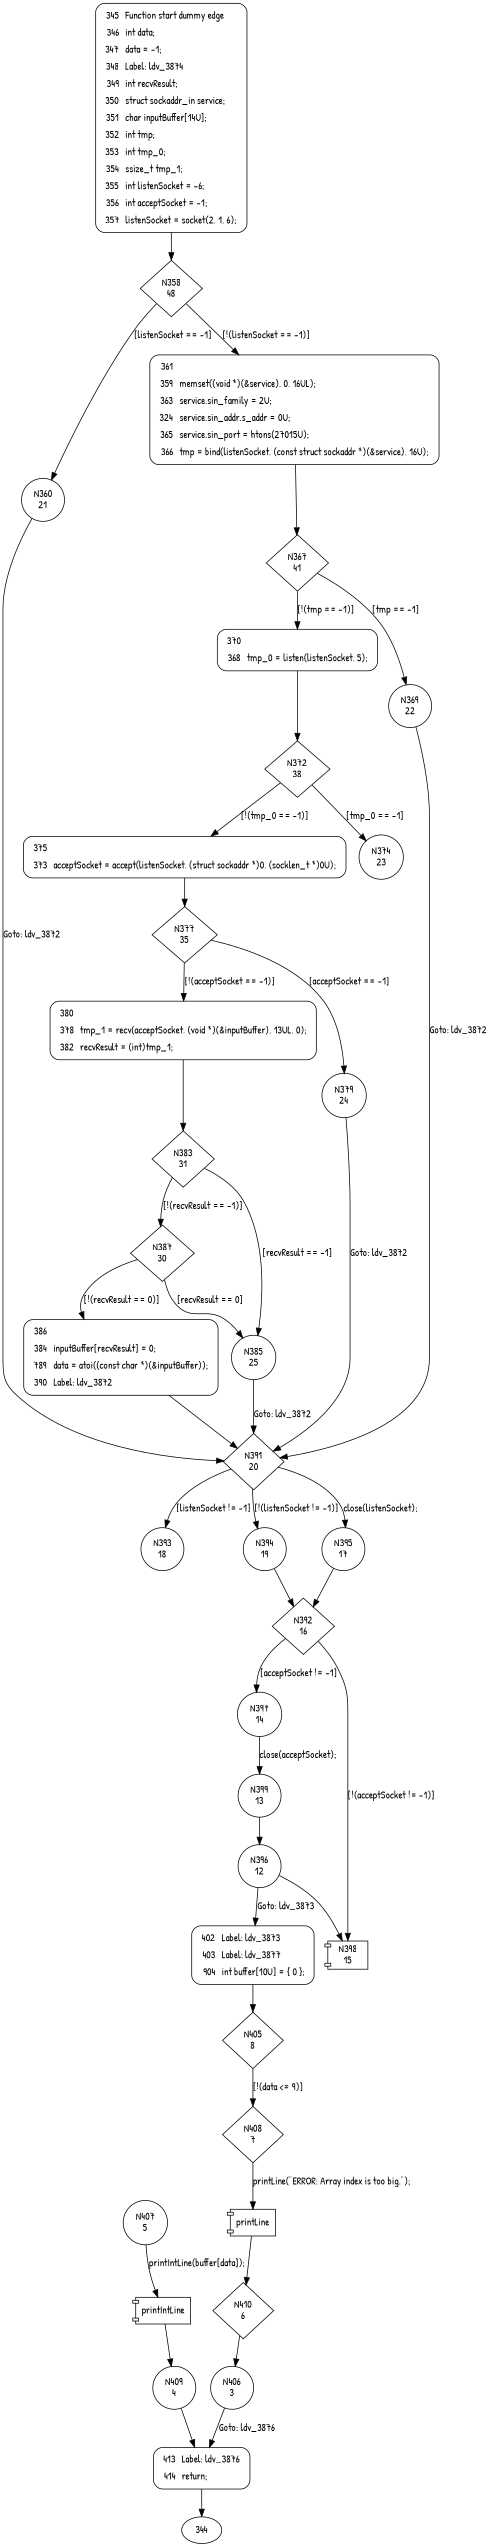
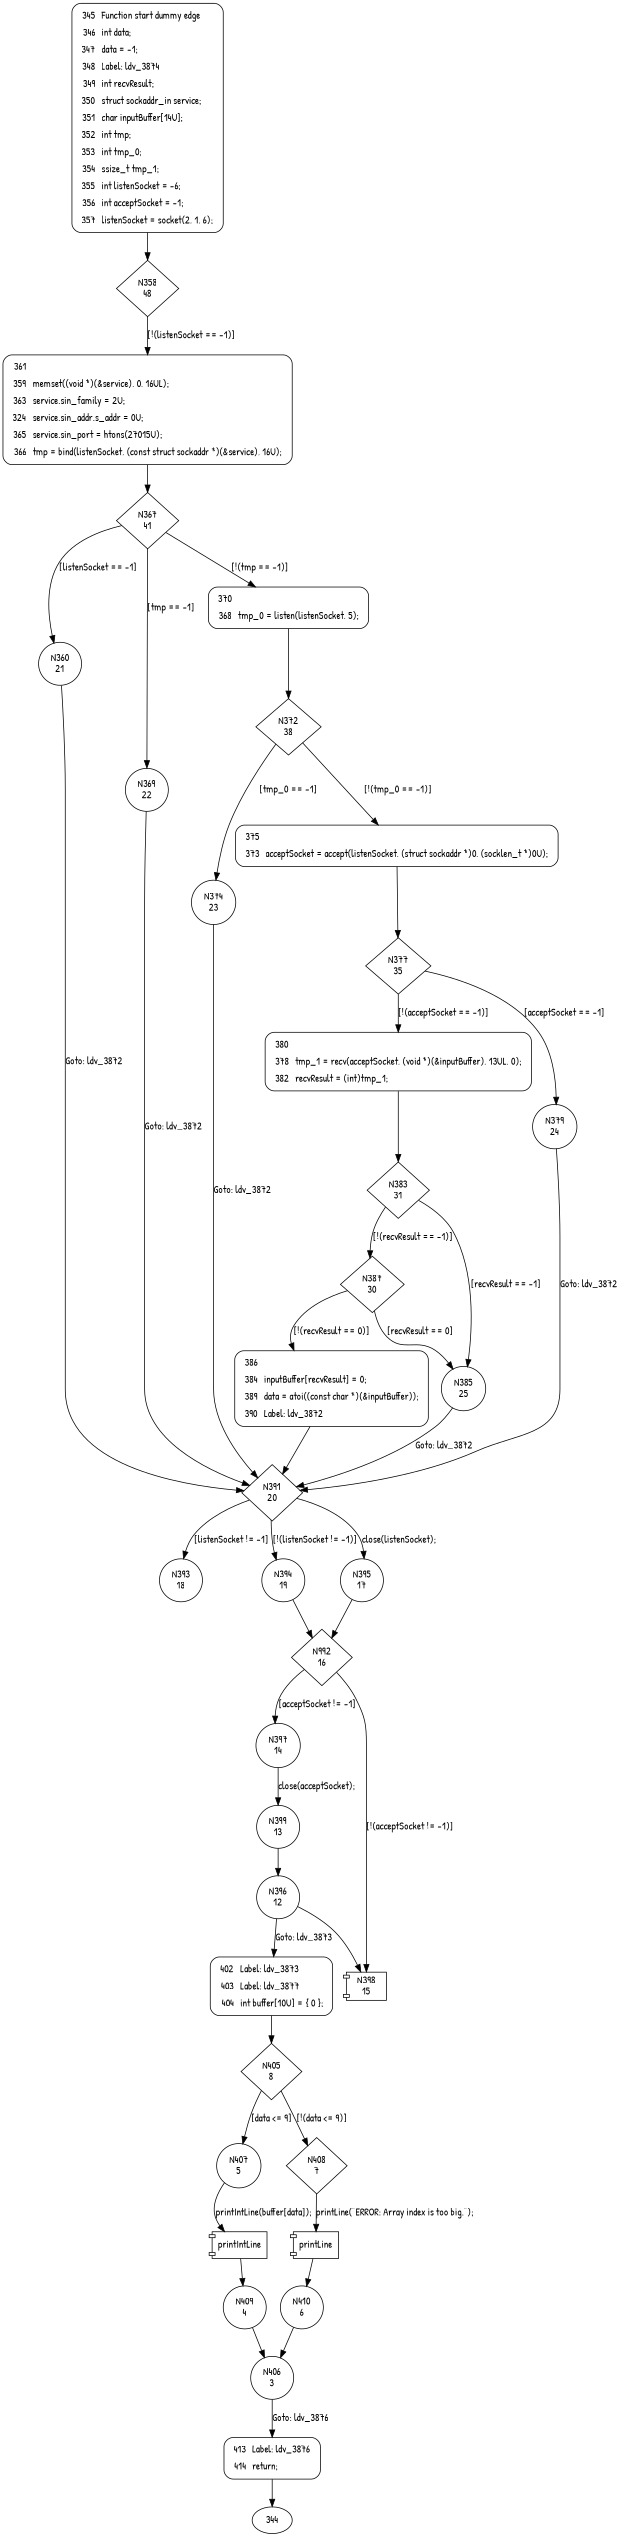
(100, 385) -> (59, 563)
none -> (214, 1204)
(40, 1366) -> (251, 1397)
(303, 1626) -> (322, 1657)
(210, 1972) -> (228, 2003)
none -> (251, 2113)
(243, 2311) -> (302, 2307)
(187, 2424) -> (257, 2339)
